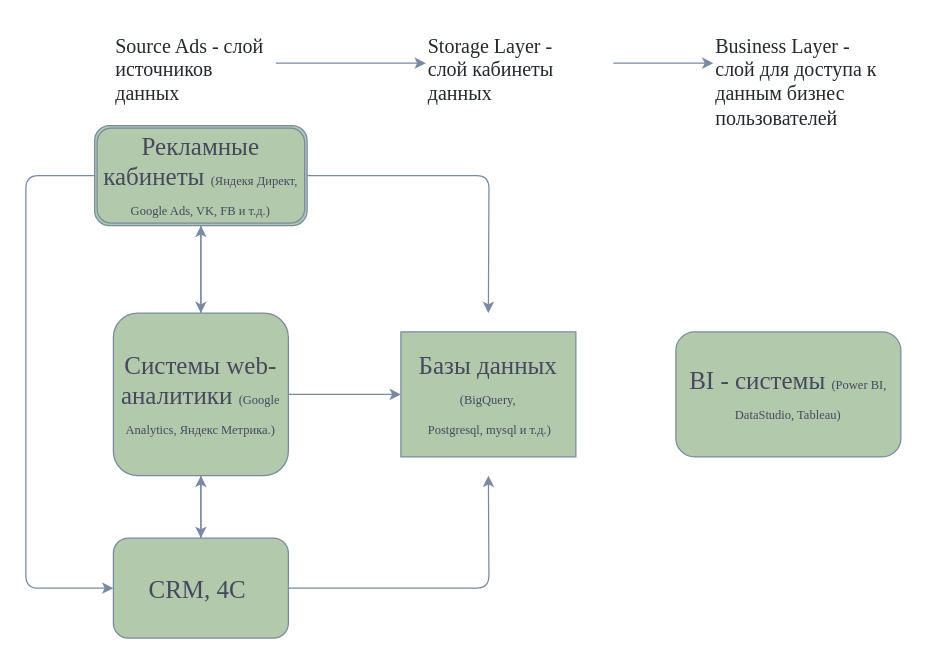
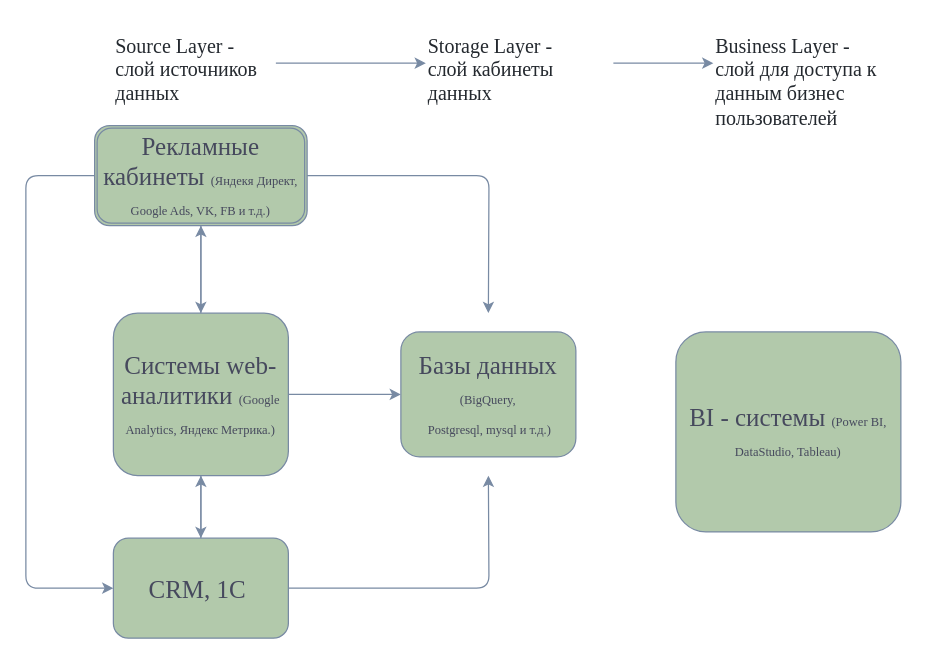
(196, 49) -> (196, 49)
(488, 394) -> (488, 394)
(788, 394) -> (788, 432)
(201, 588) -> (201, 588)
